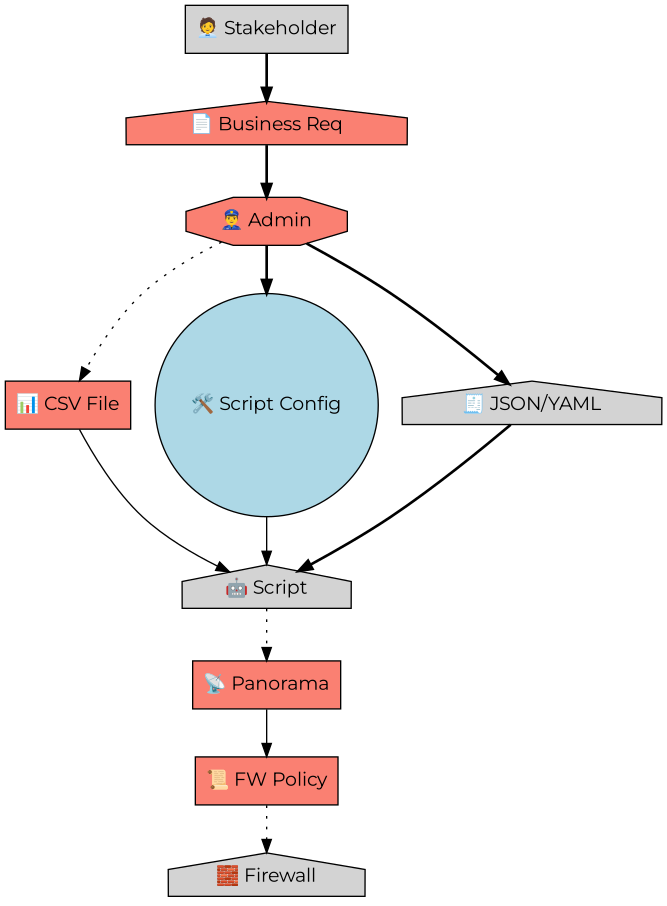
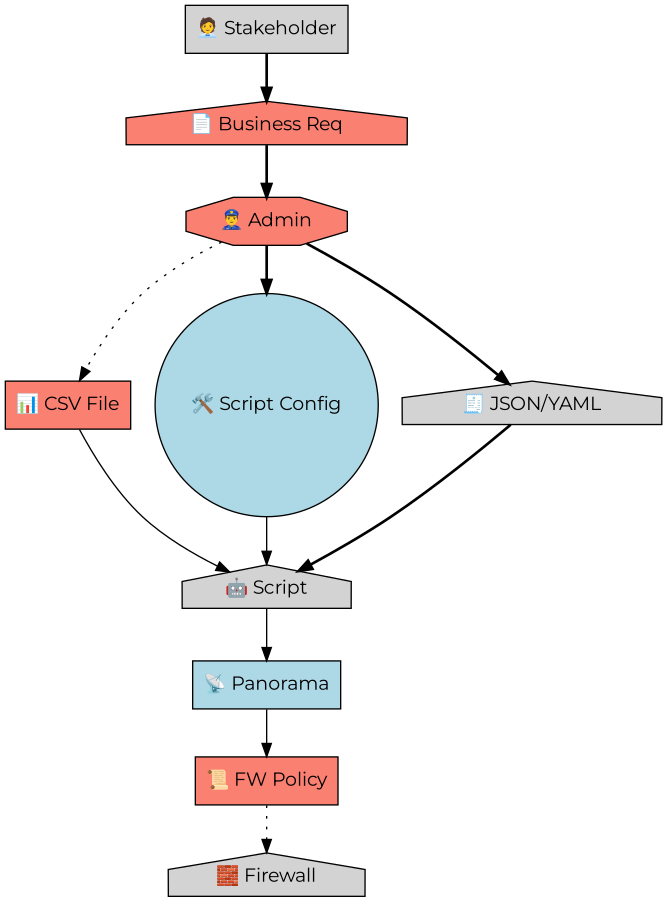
(267, 628) -> (267, 628)
(267, 685) -> (267, 685)
